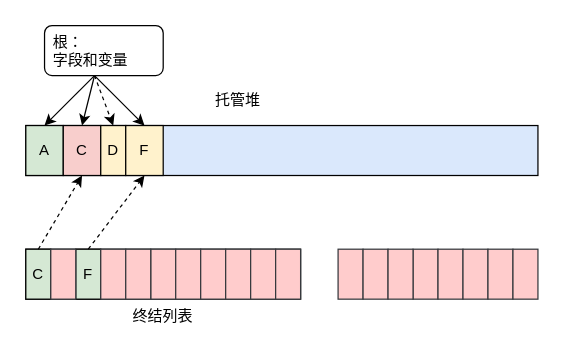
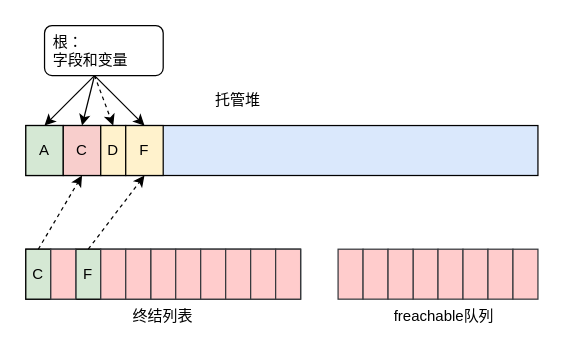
none -> (444, 317)
